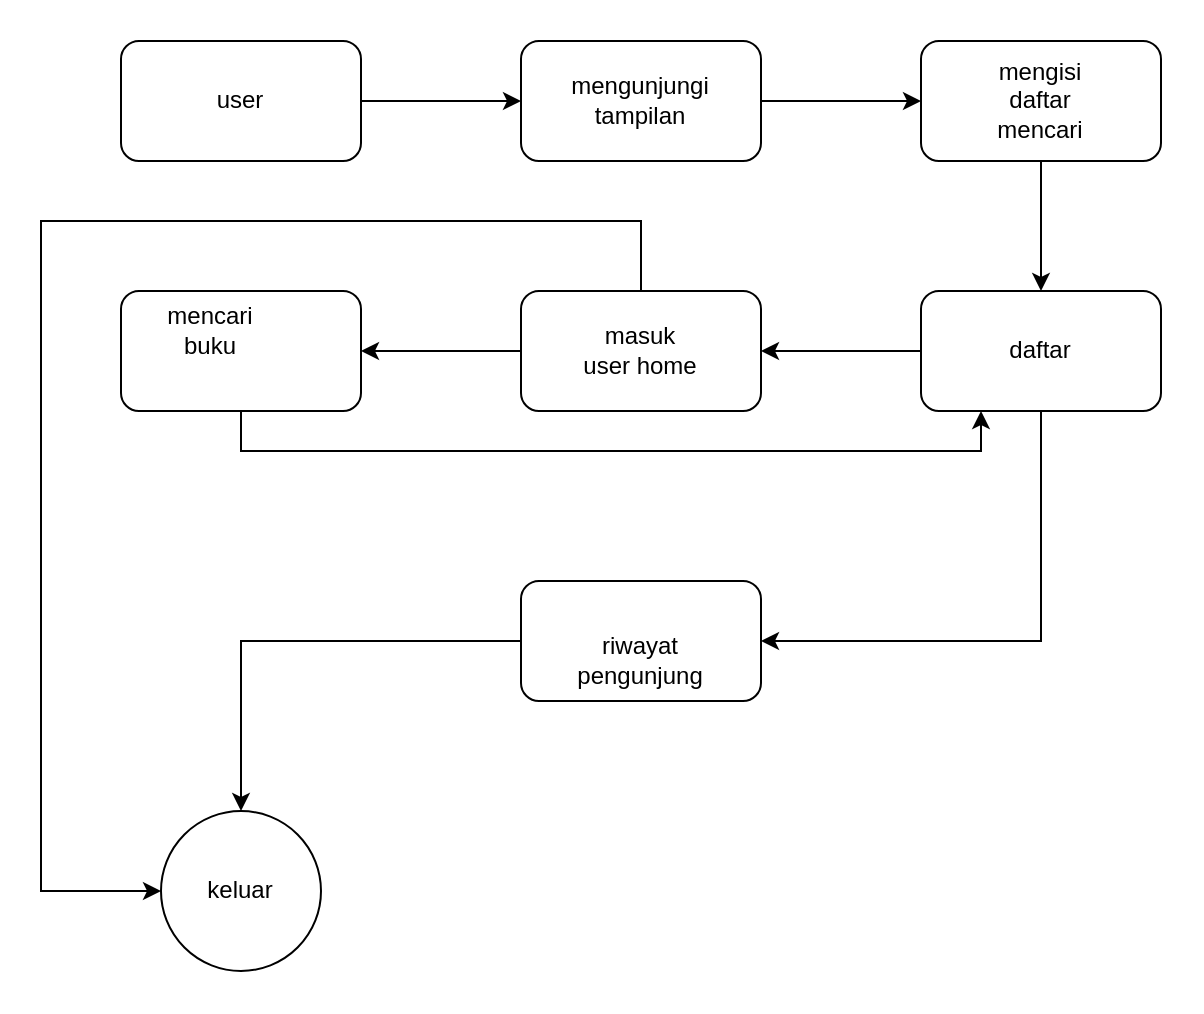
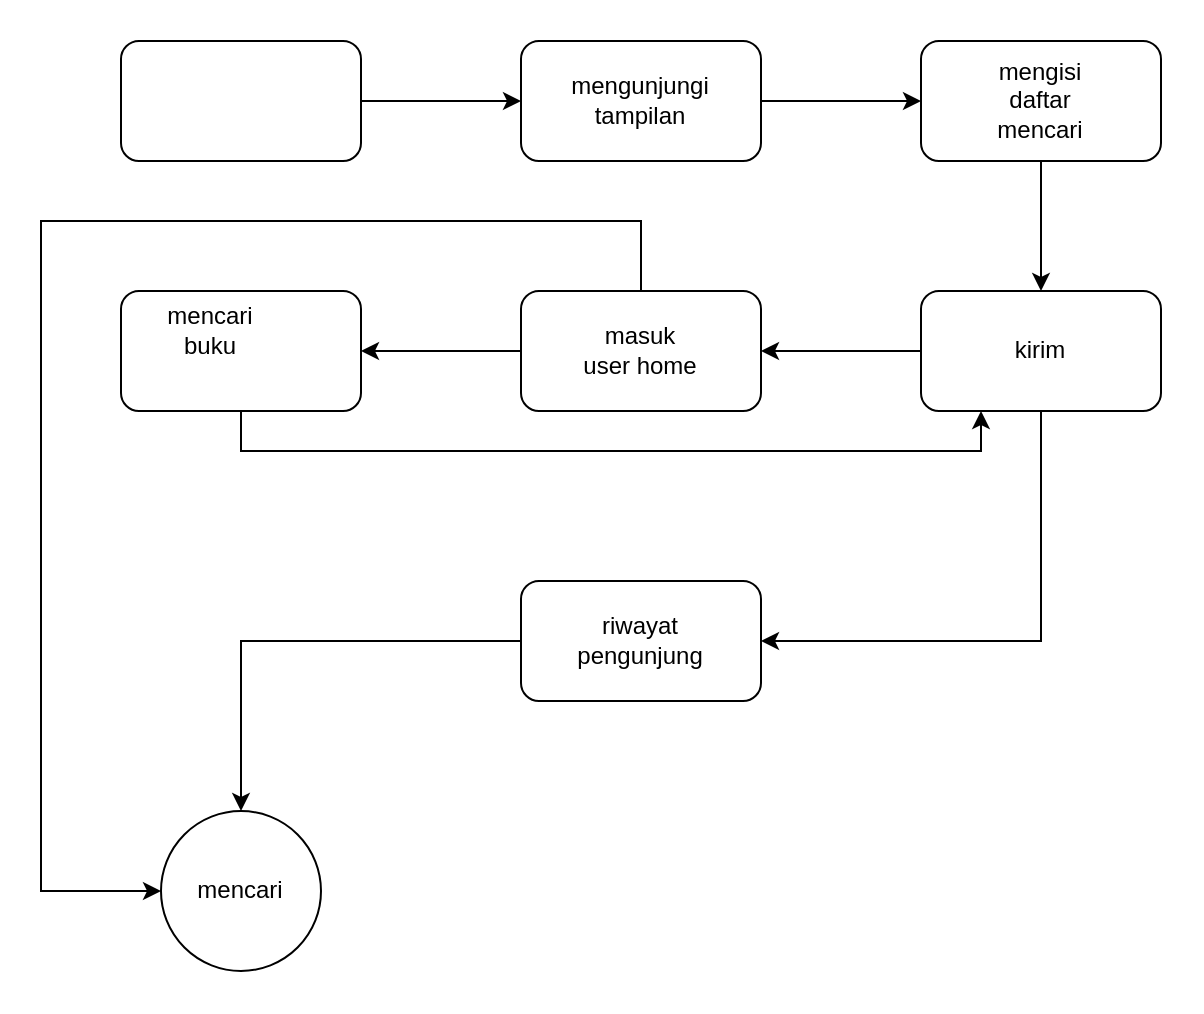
(241, 101) -> none
(1041, 351) -> (1041, 351)
(641, 661) -> (641, 641)
(241, 891) -> (241, 891)
